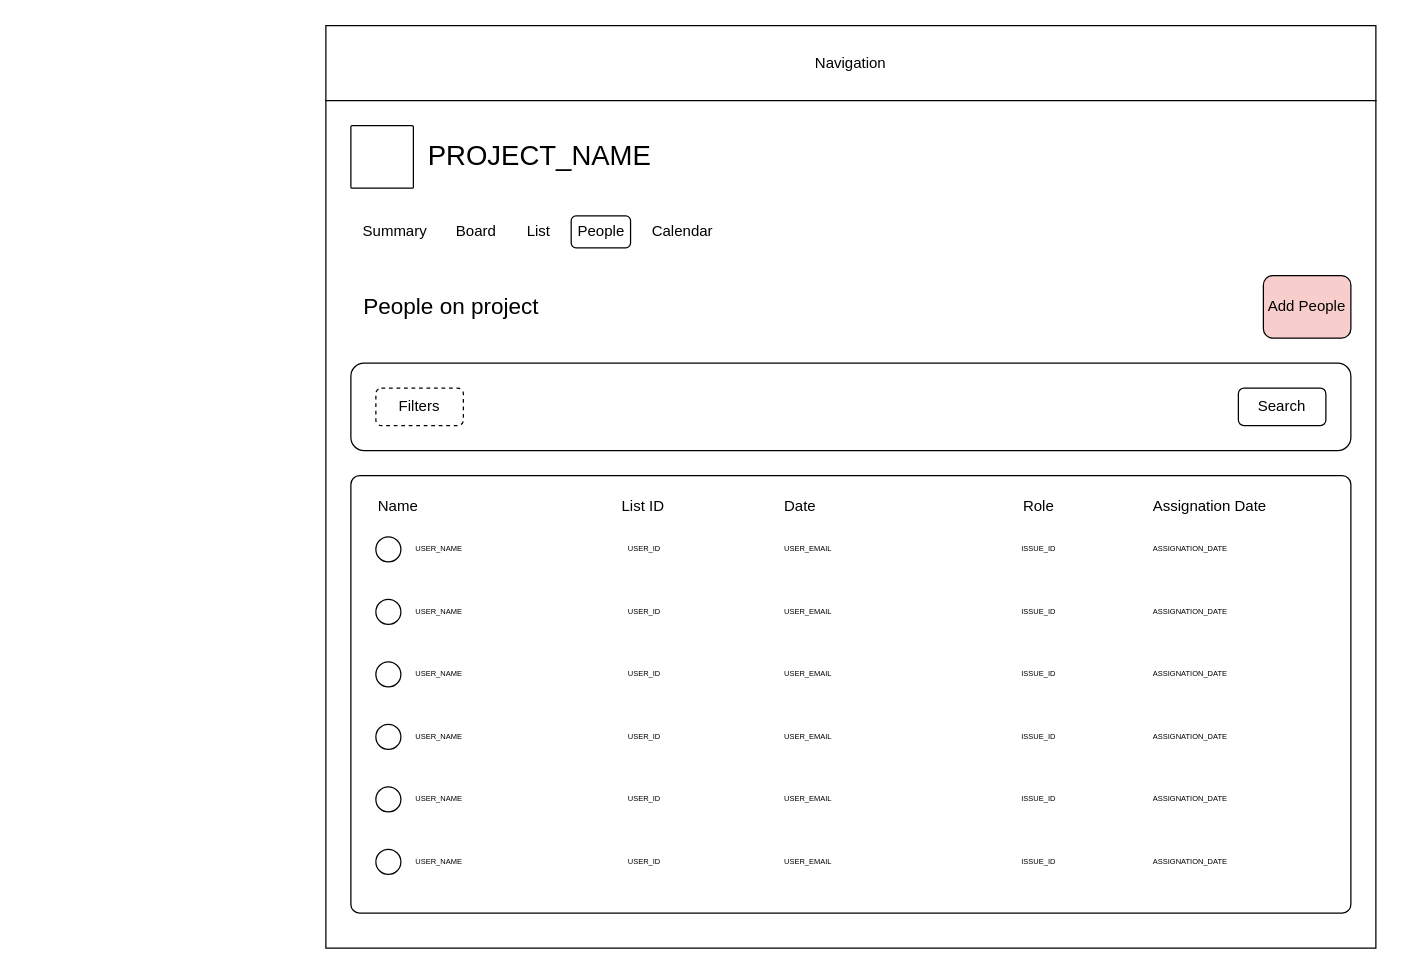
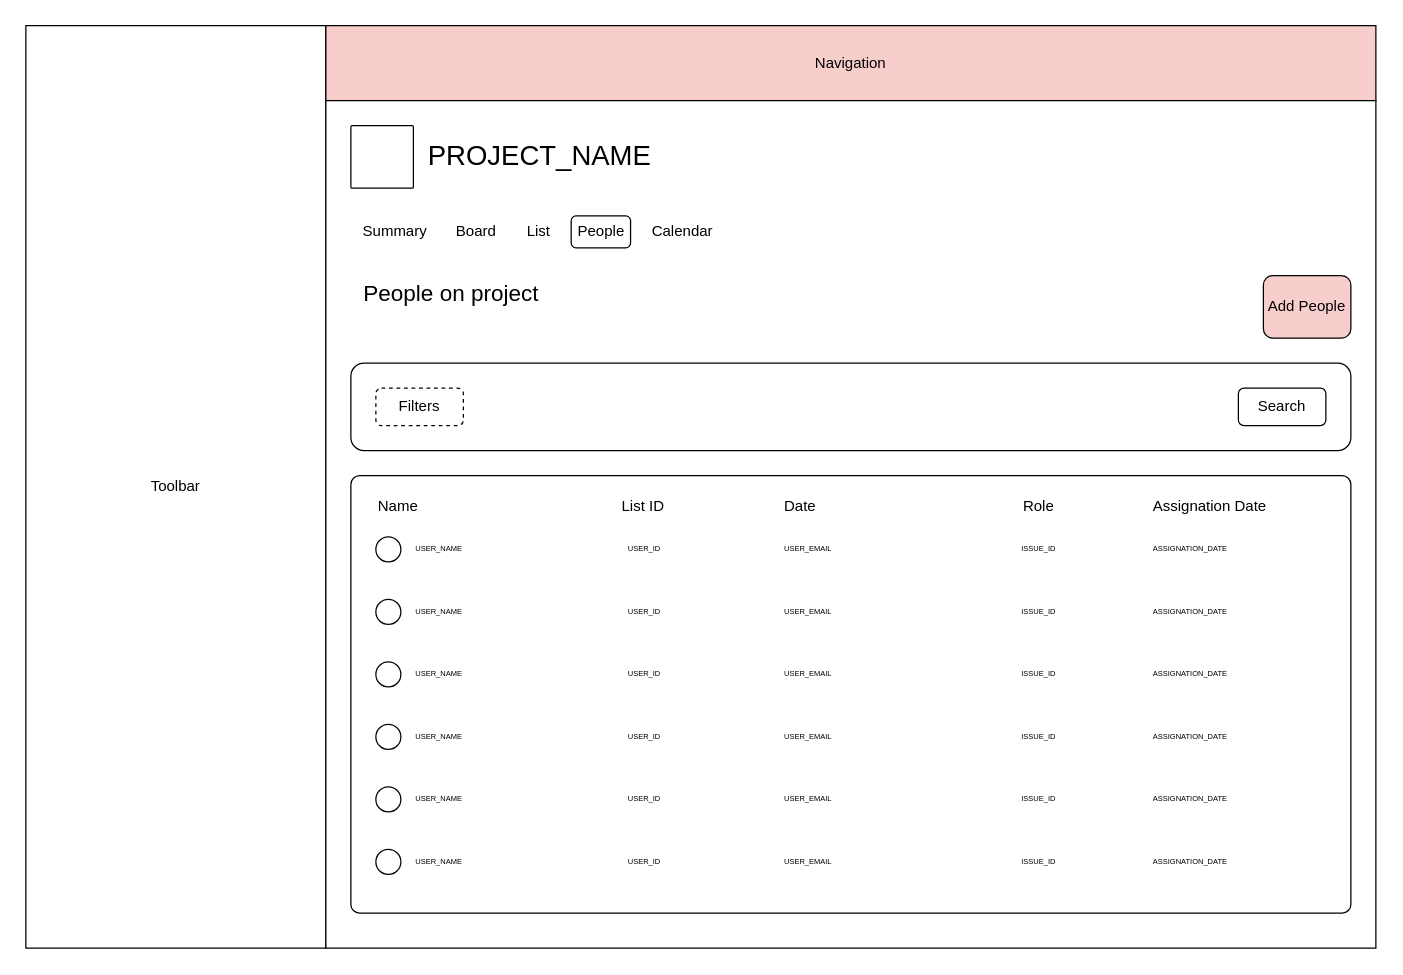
(851, 63) -> (851, 63)
(451, 307) -> (451, 294)
none -> (176, 487)
